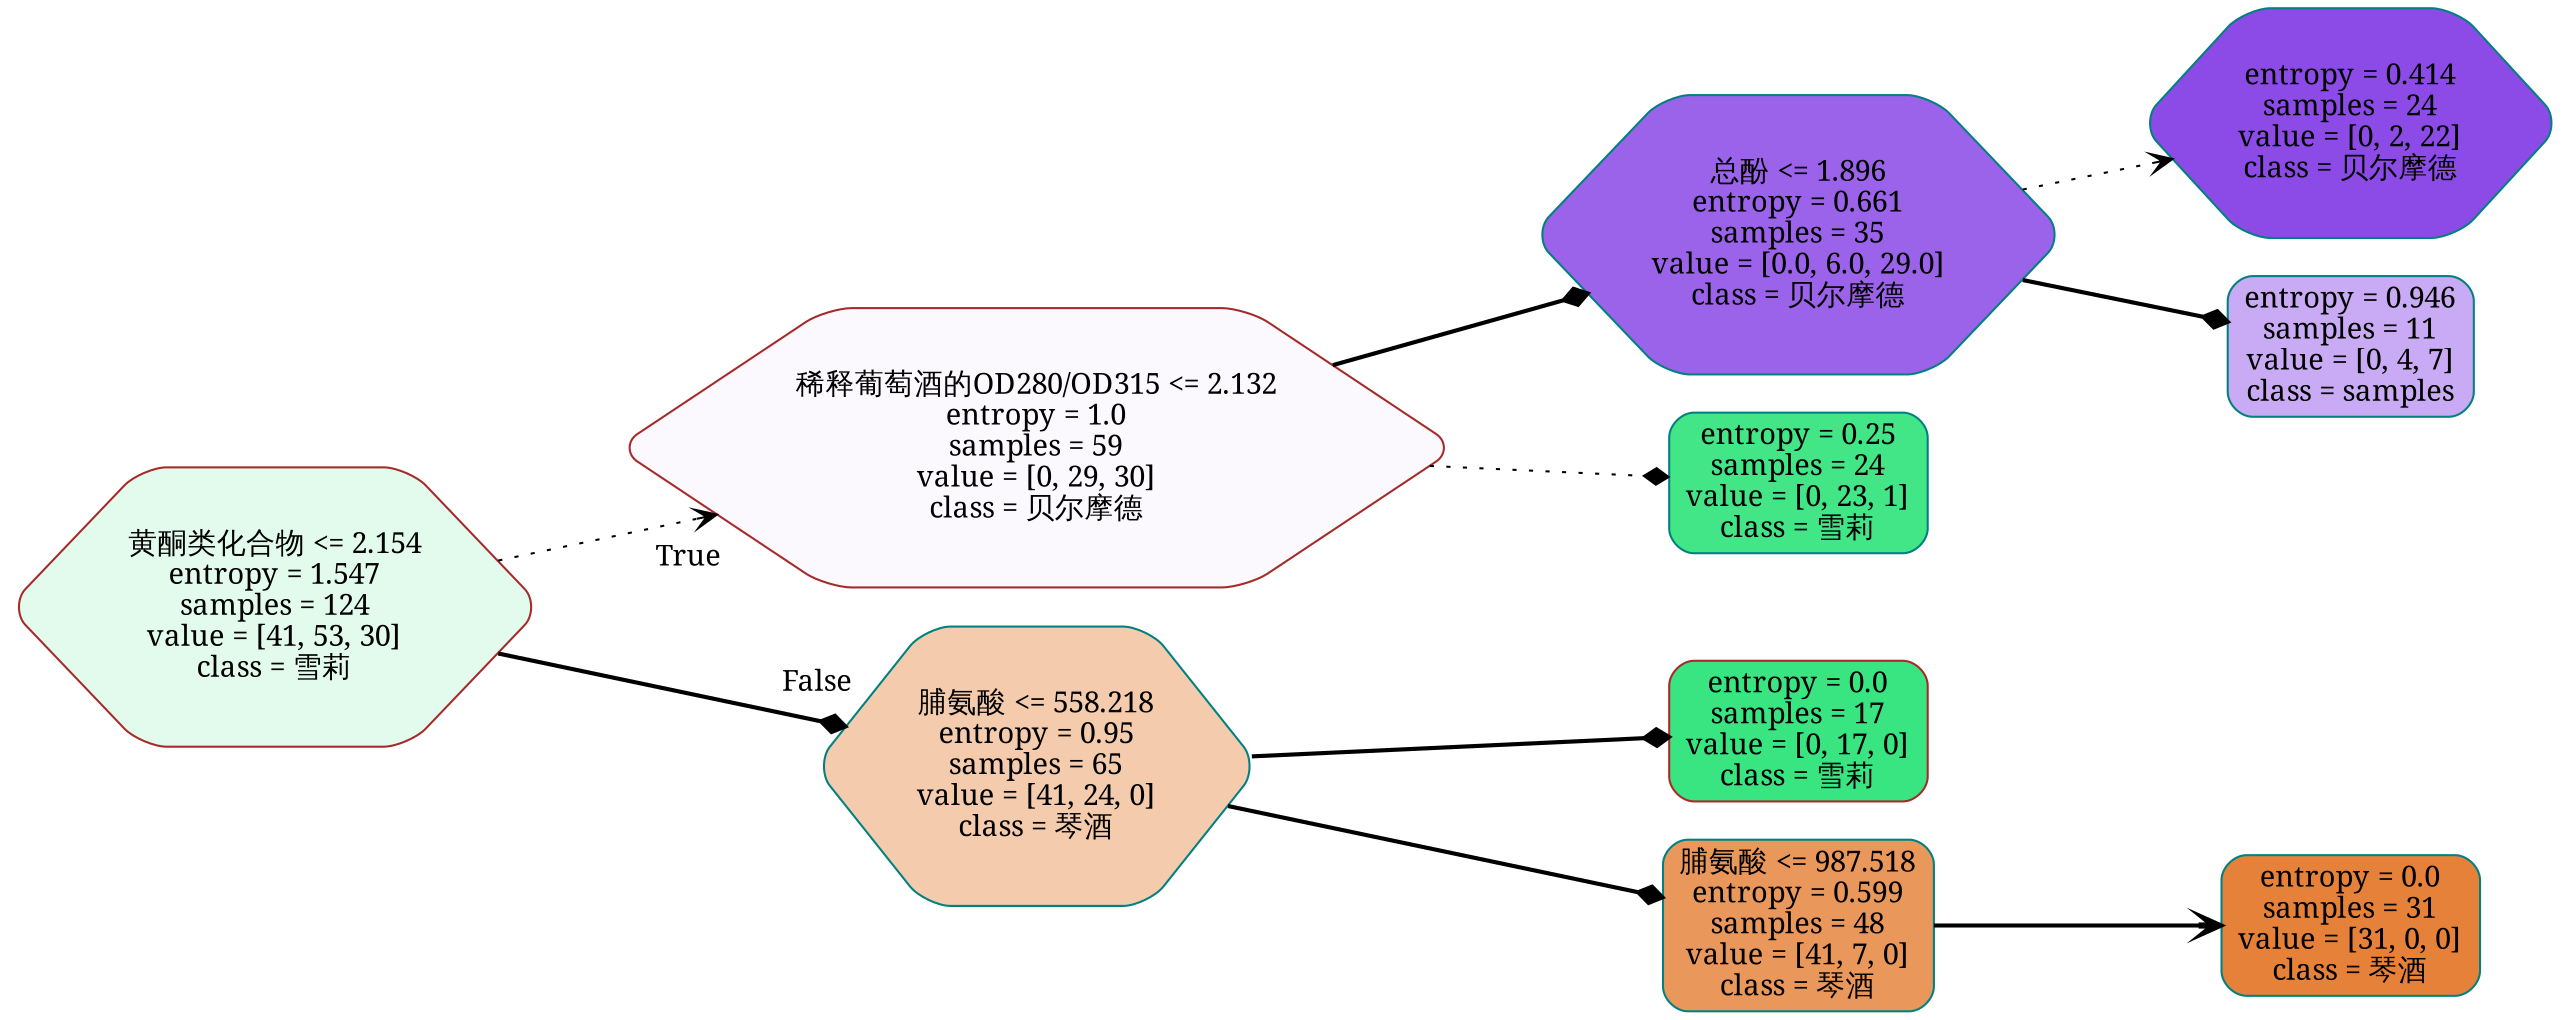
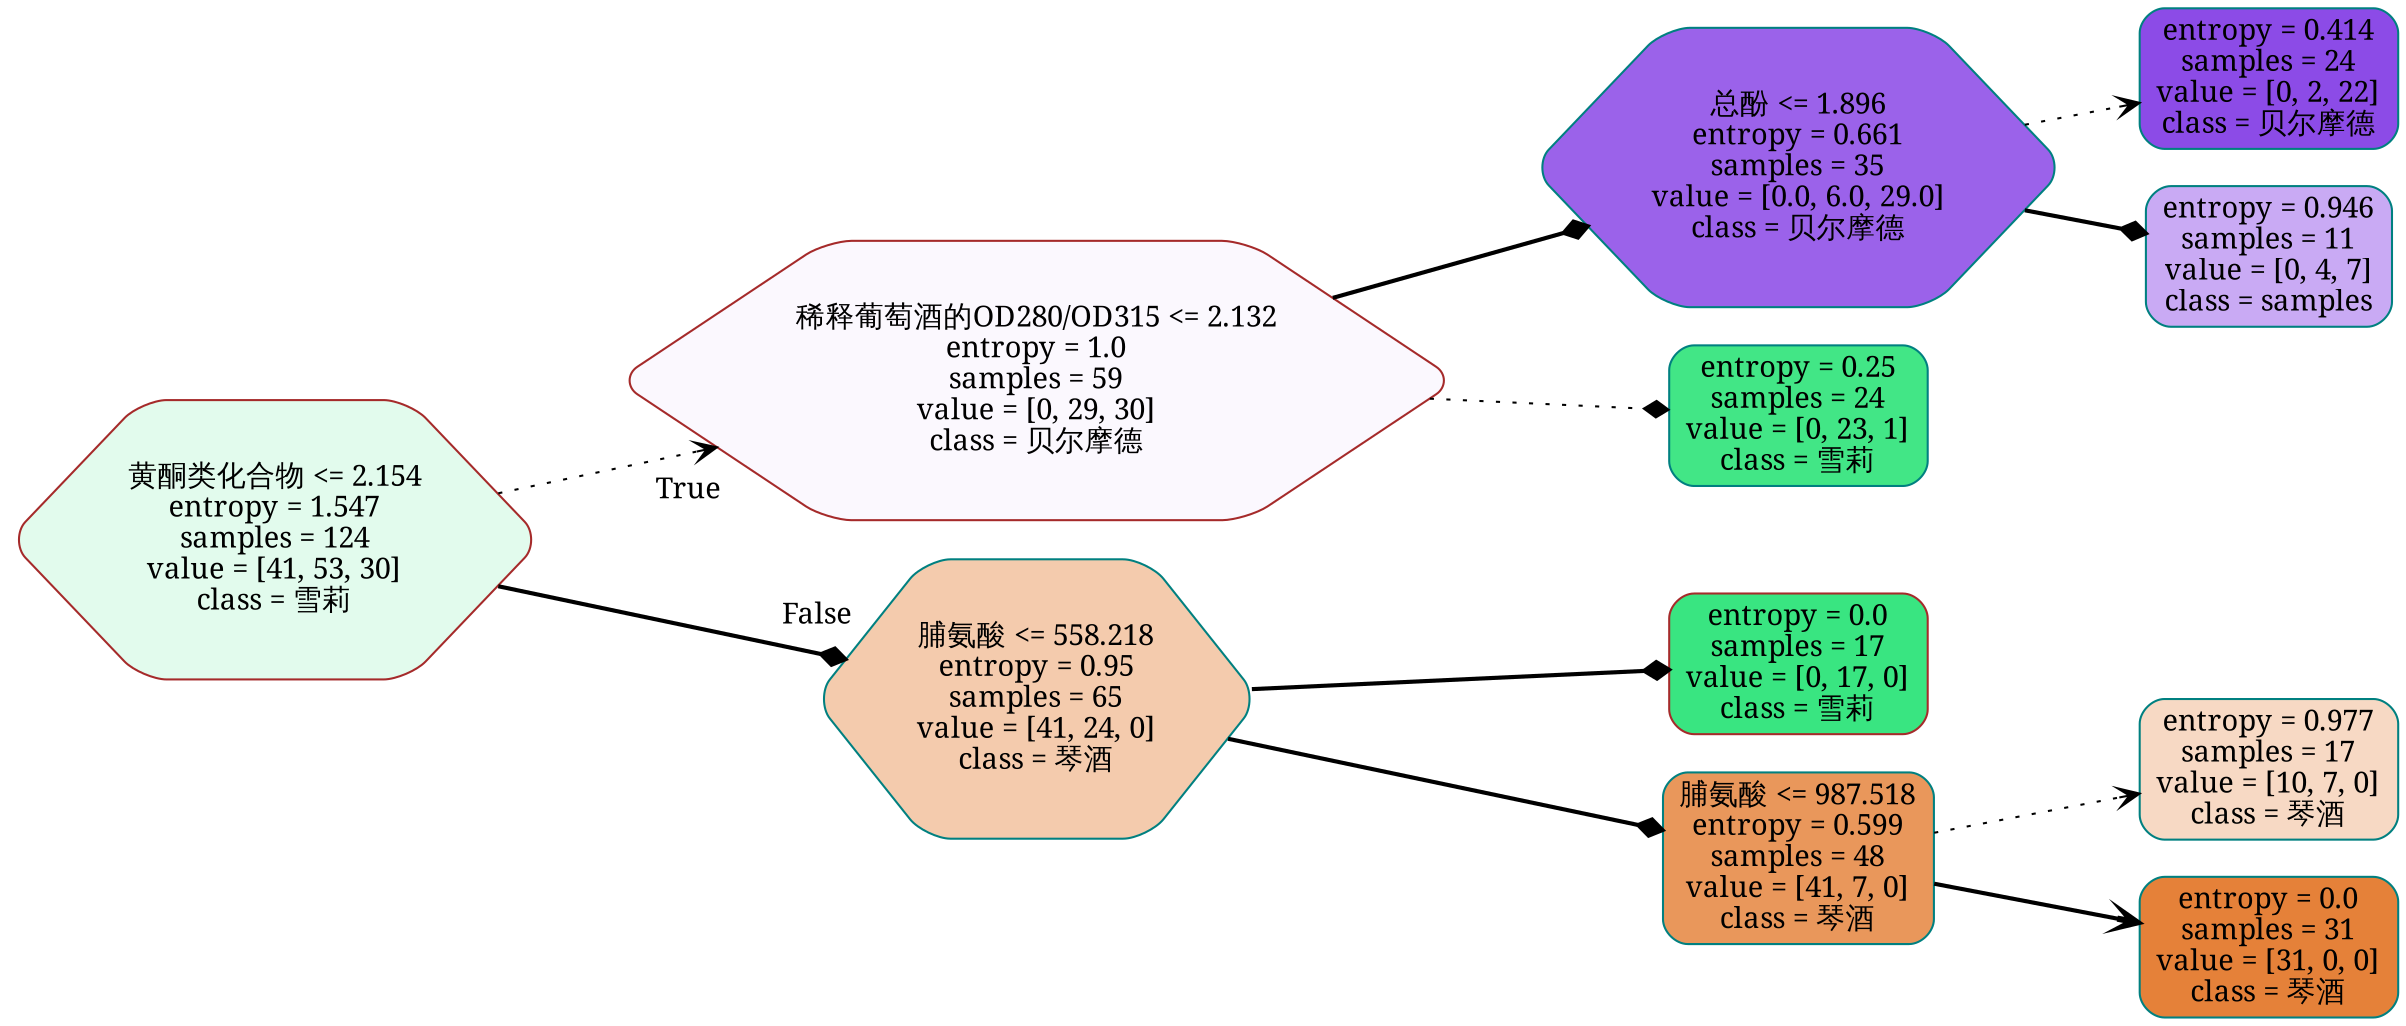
(2351, 123) -> (2269, 79)
none -> (2269, 769)
